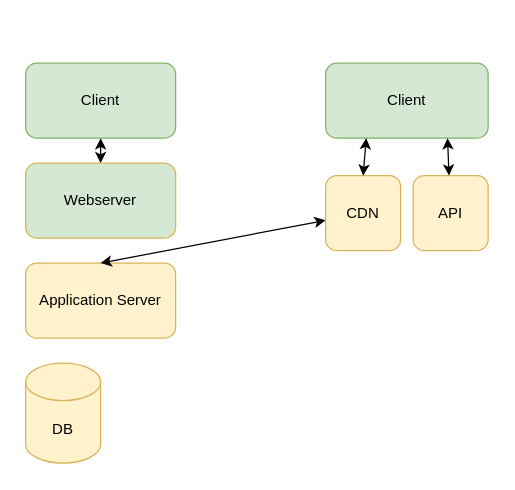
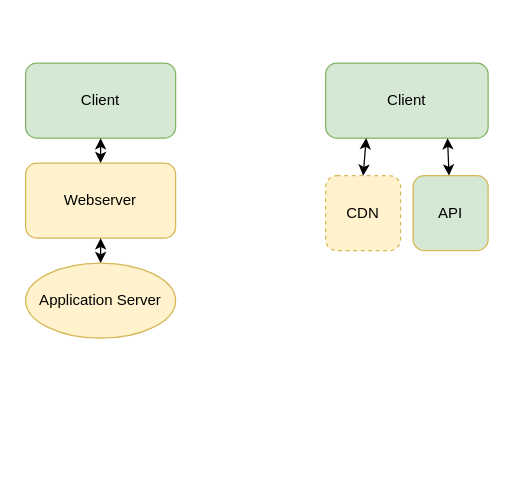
(101, 201) -> (101, 201)
(363, 213) -> (363, 213)
(451, 213) -> (451, 213)
(213, 242) -> (101, 251)
(101, 301) -> (101, 301)
(63, 413) -> none
